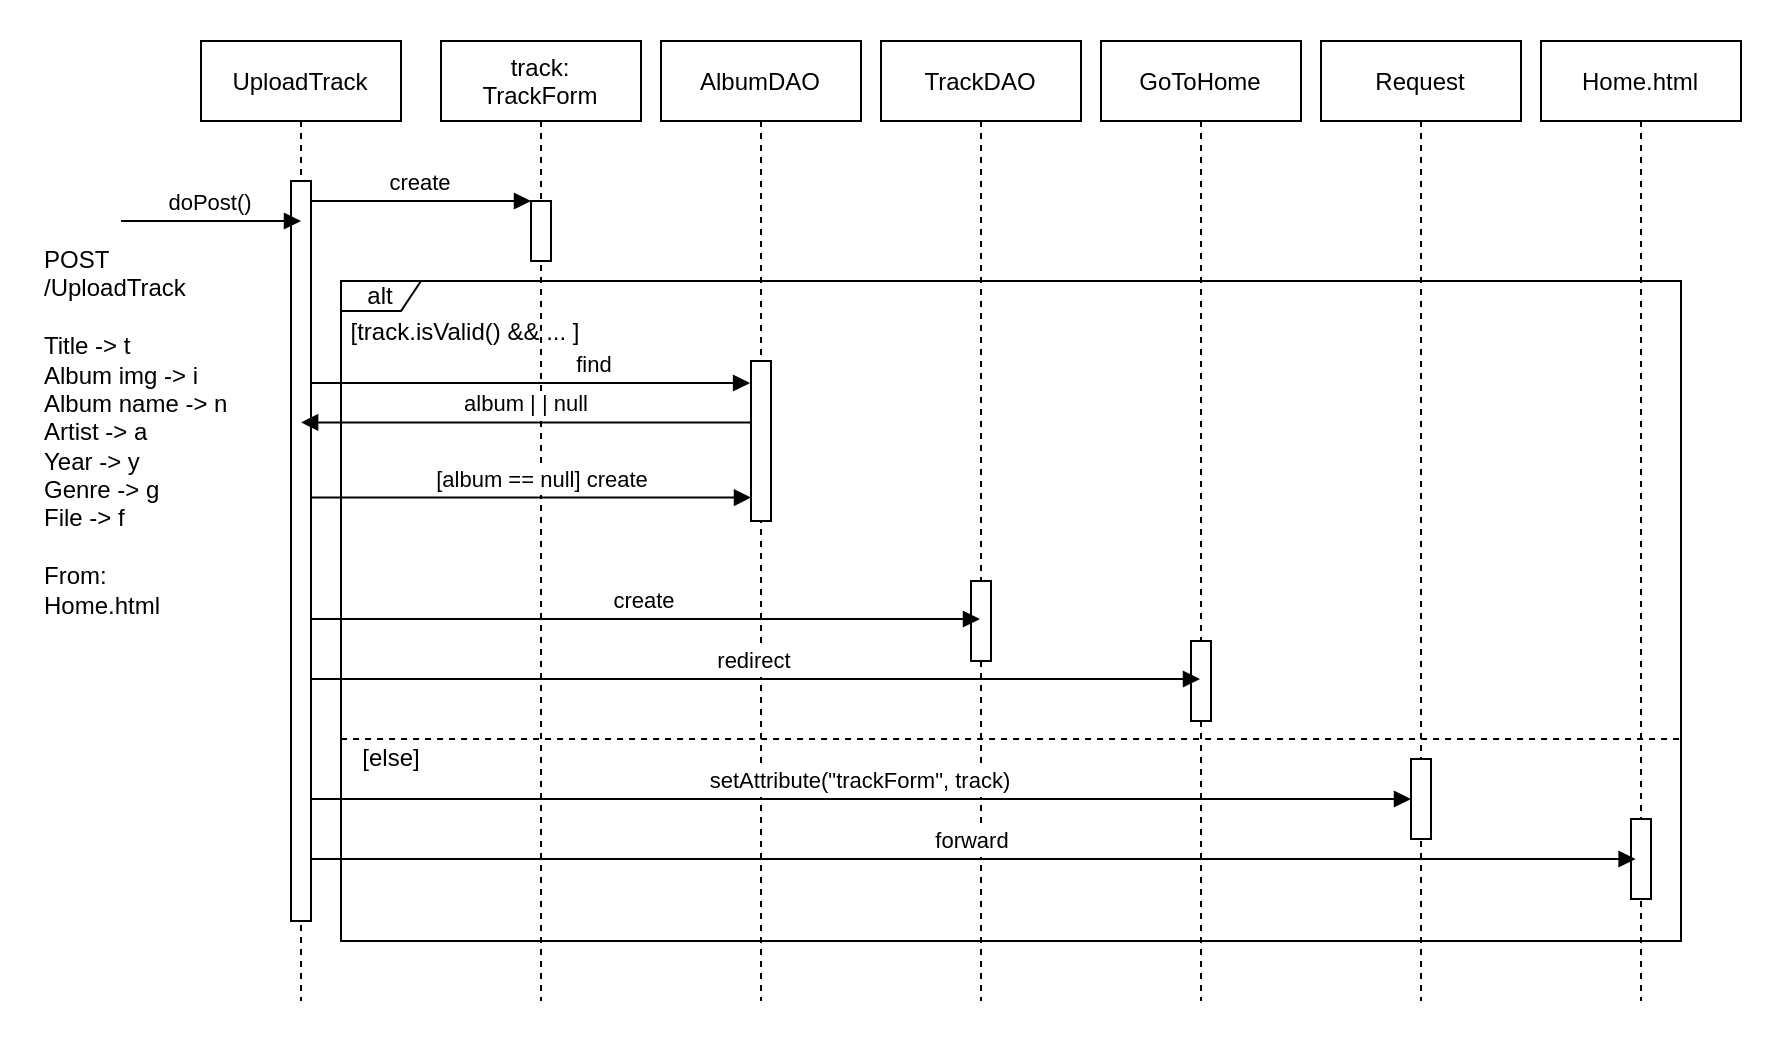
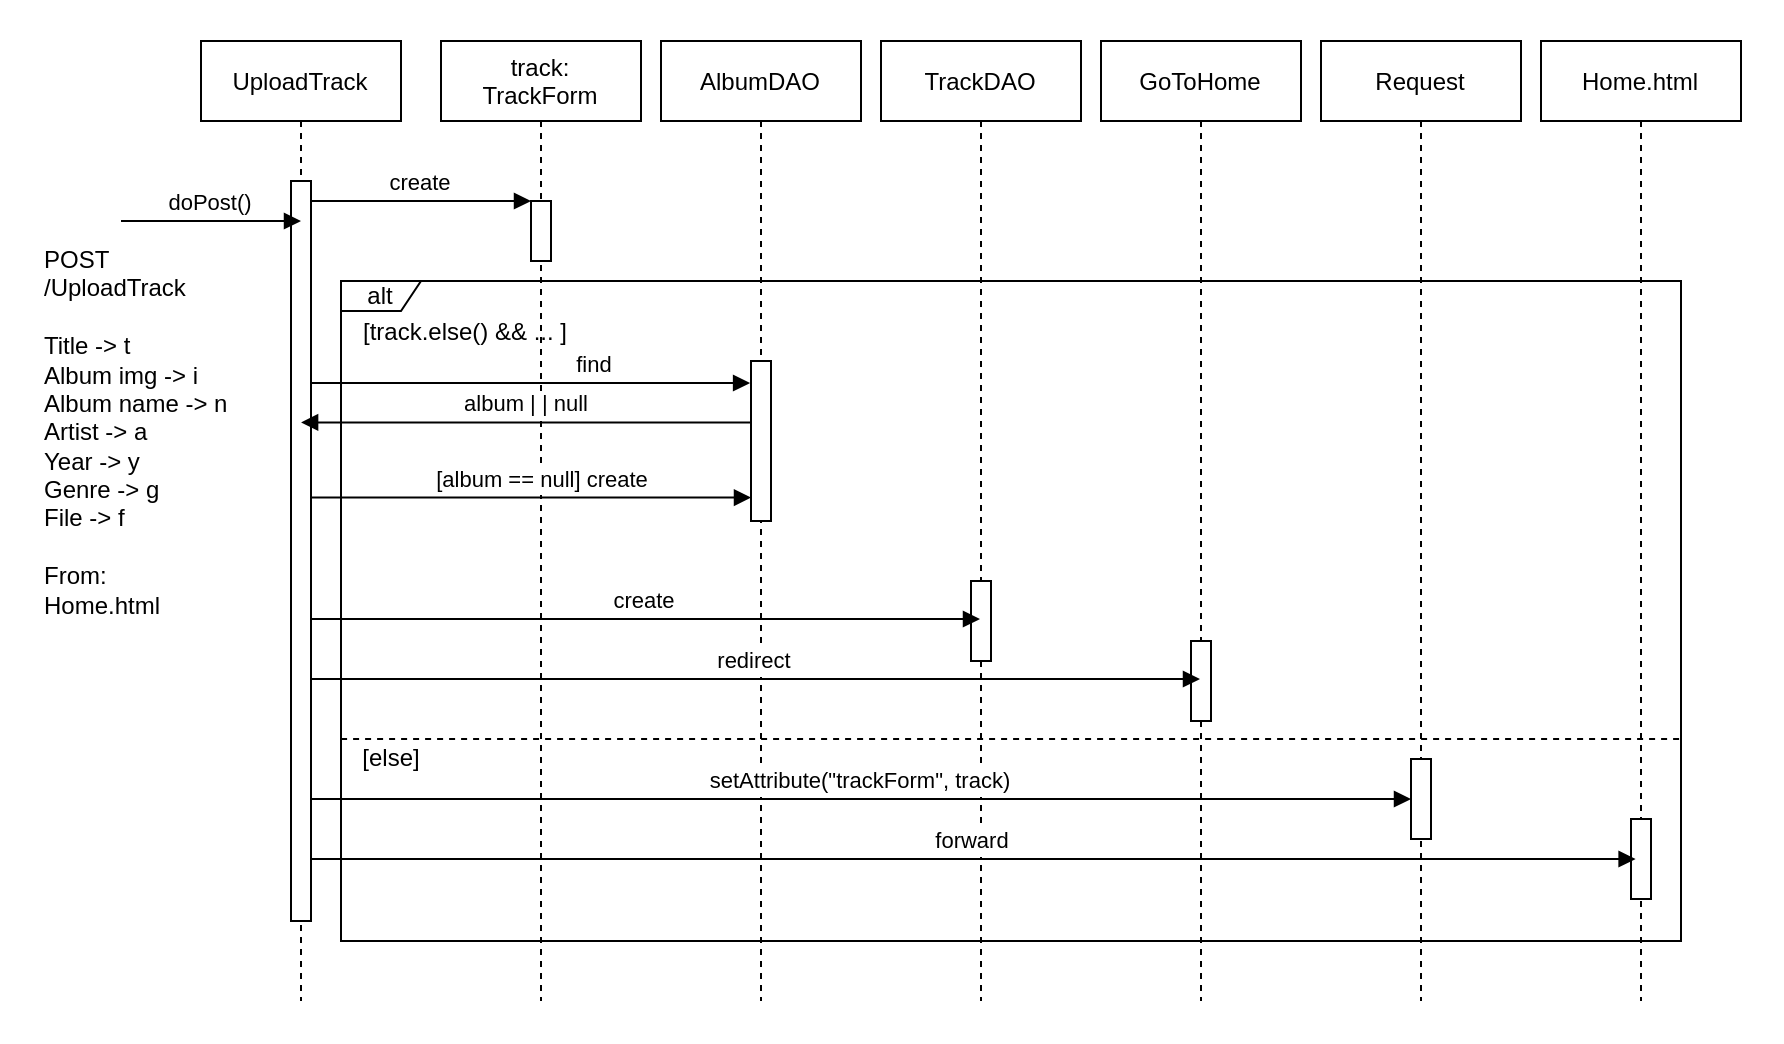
(466, 333) -> (466, 333)
